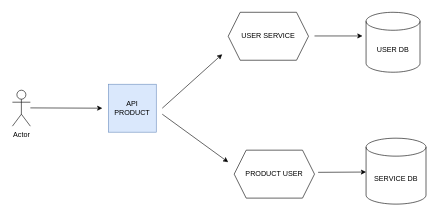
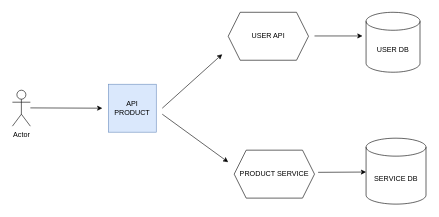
(269, 36) -> (269, 36)
(275, 174) -> (275, 174)
